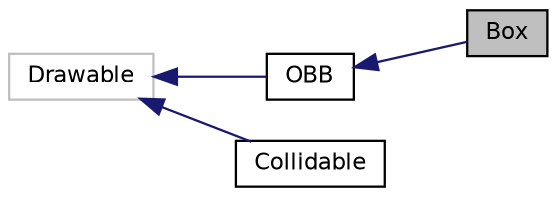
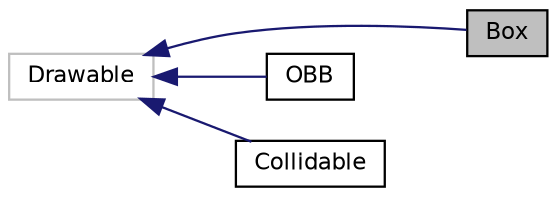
(422, 52) -> (316, 27)
